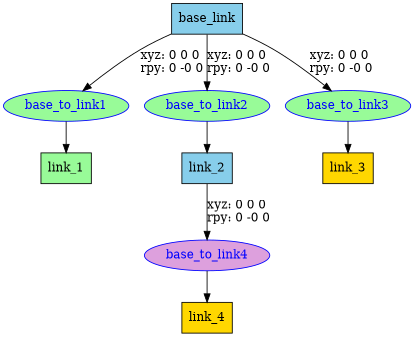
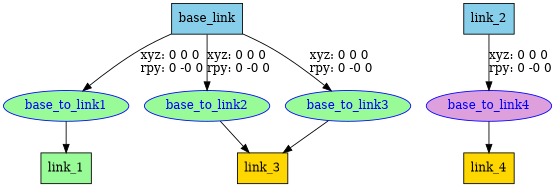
(207, 133) -> (232, 134)
